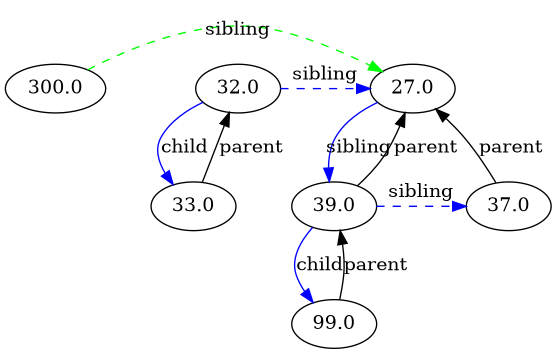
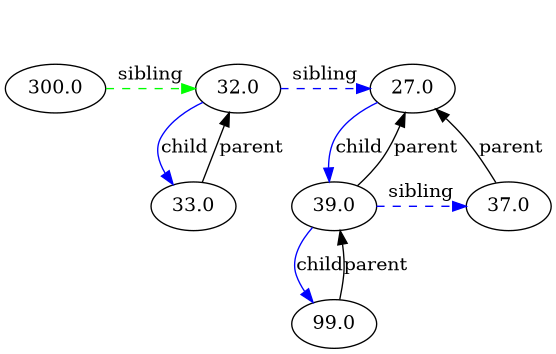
(229, 27) -> (144, 89)
(359, 147) -> (359, 147)
